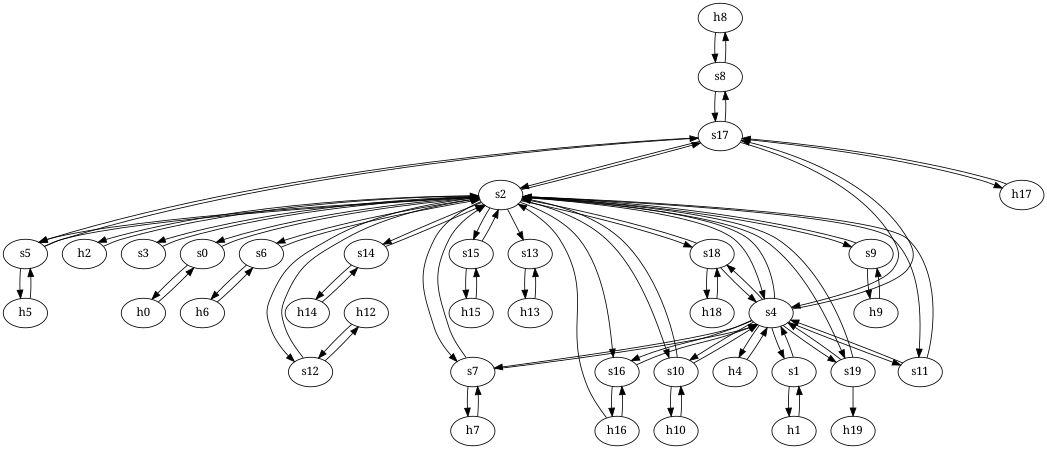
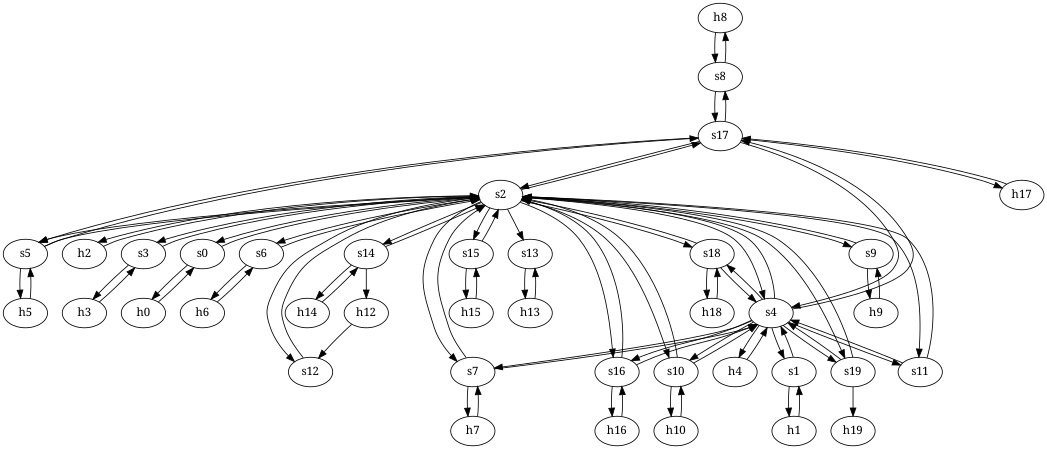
(577, 307) -> (606, 260)
none -> (84, 313)
(339, 347) -> (366, 280)
